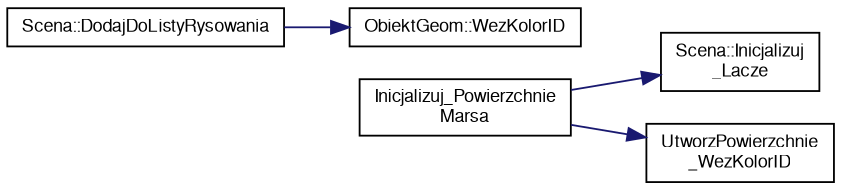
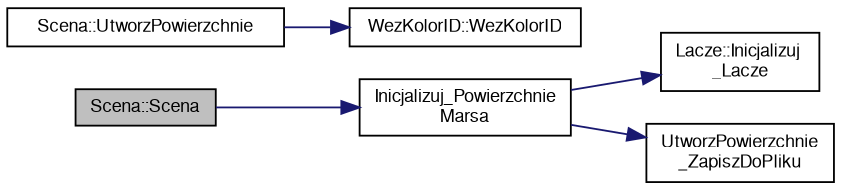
(146, 27) -> (146, 27)
(465, 27) -> (465, 27)
(740, 62) -> (740, 62)
none -> (146, 107)
(740, 153) -> (740, 153)
